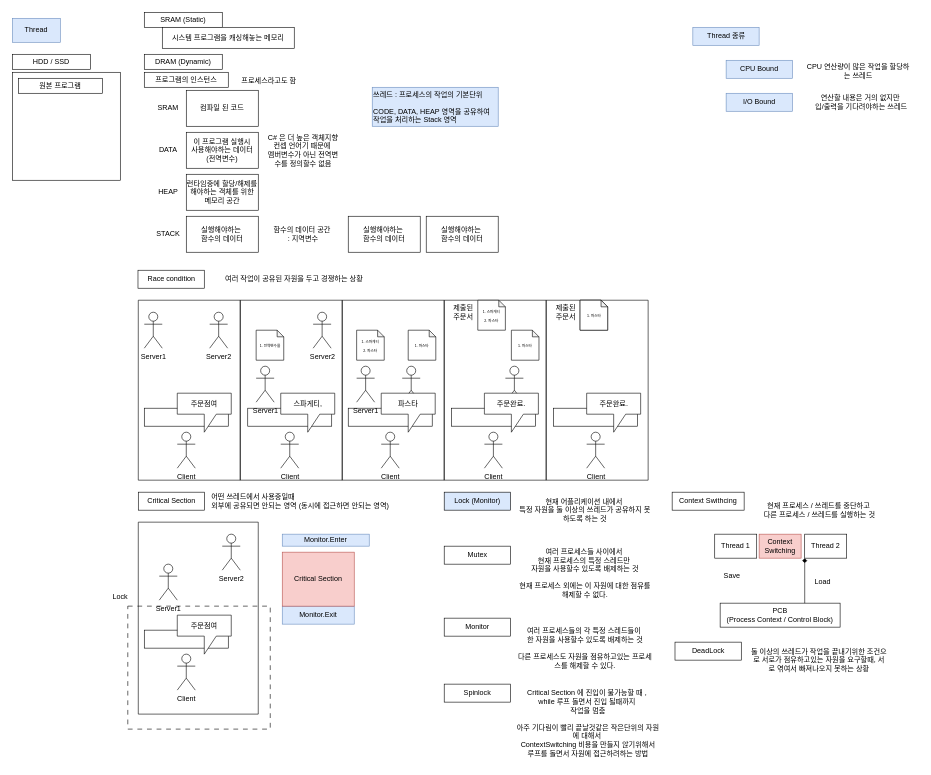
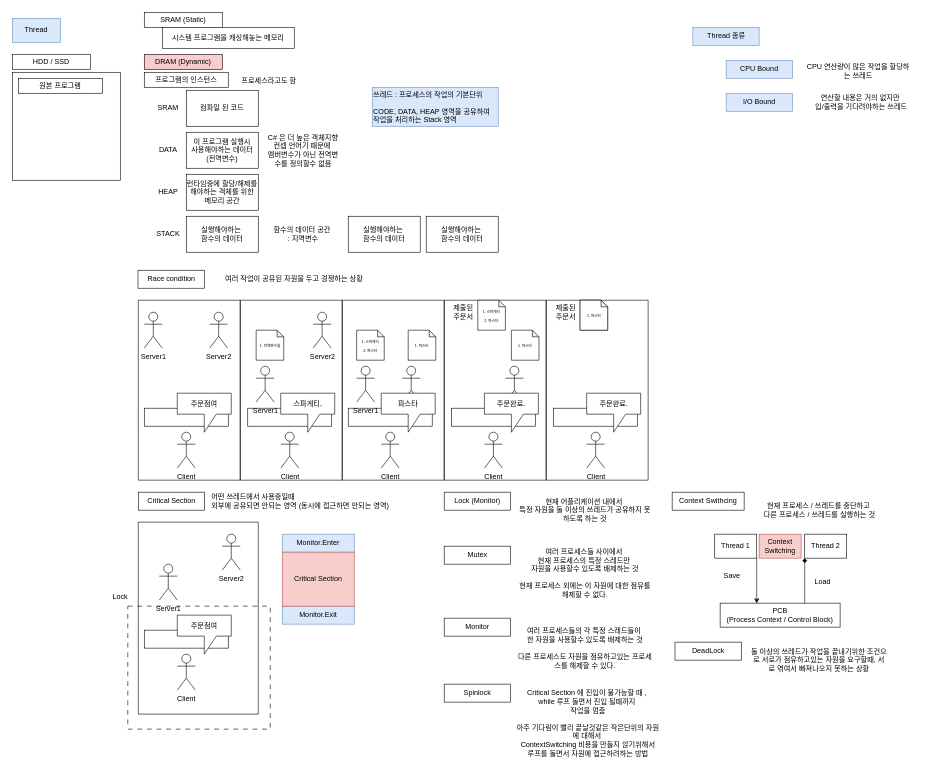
(183, 62) -> (183, 62)
(477, 501) -> (477, 501)
(326, 540) -> (318, 543)
none -> (757, 598)
